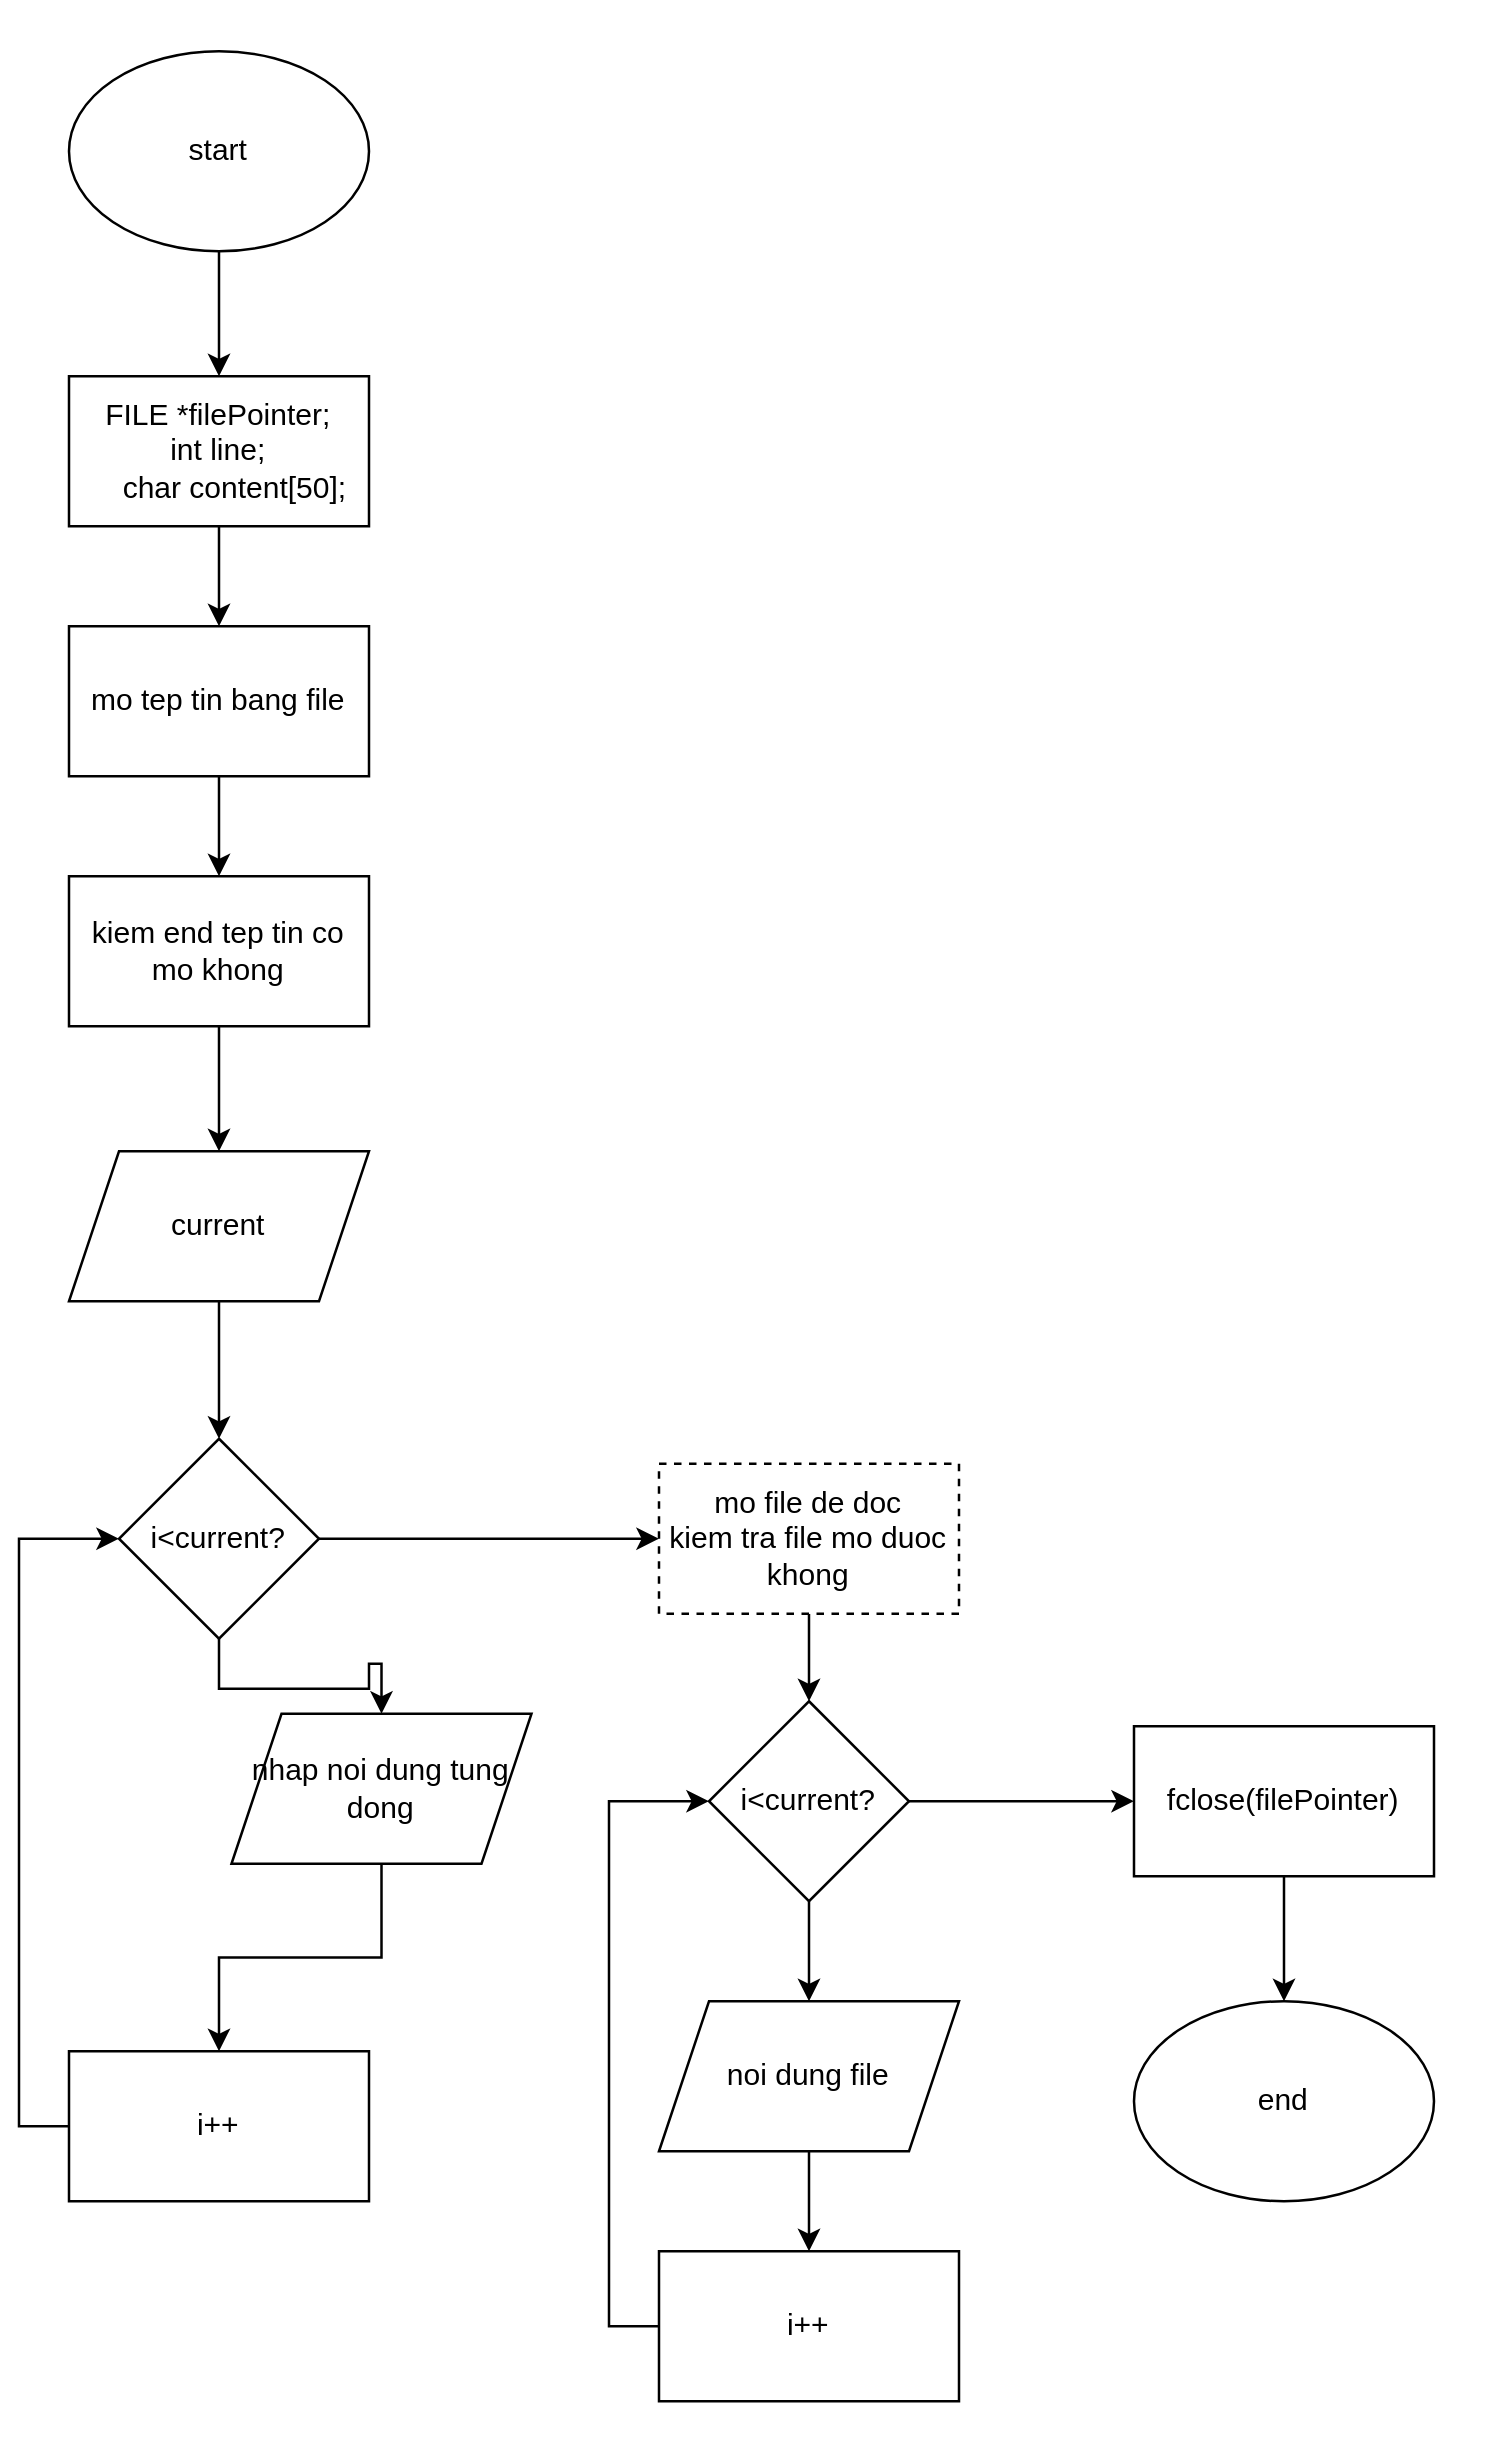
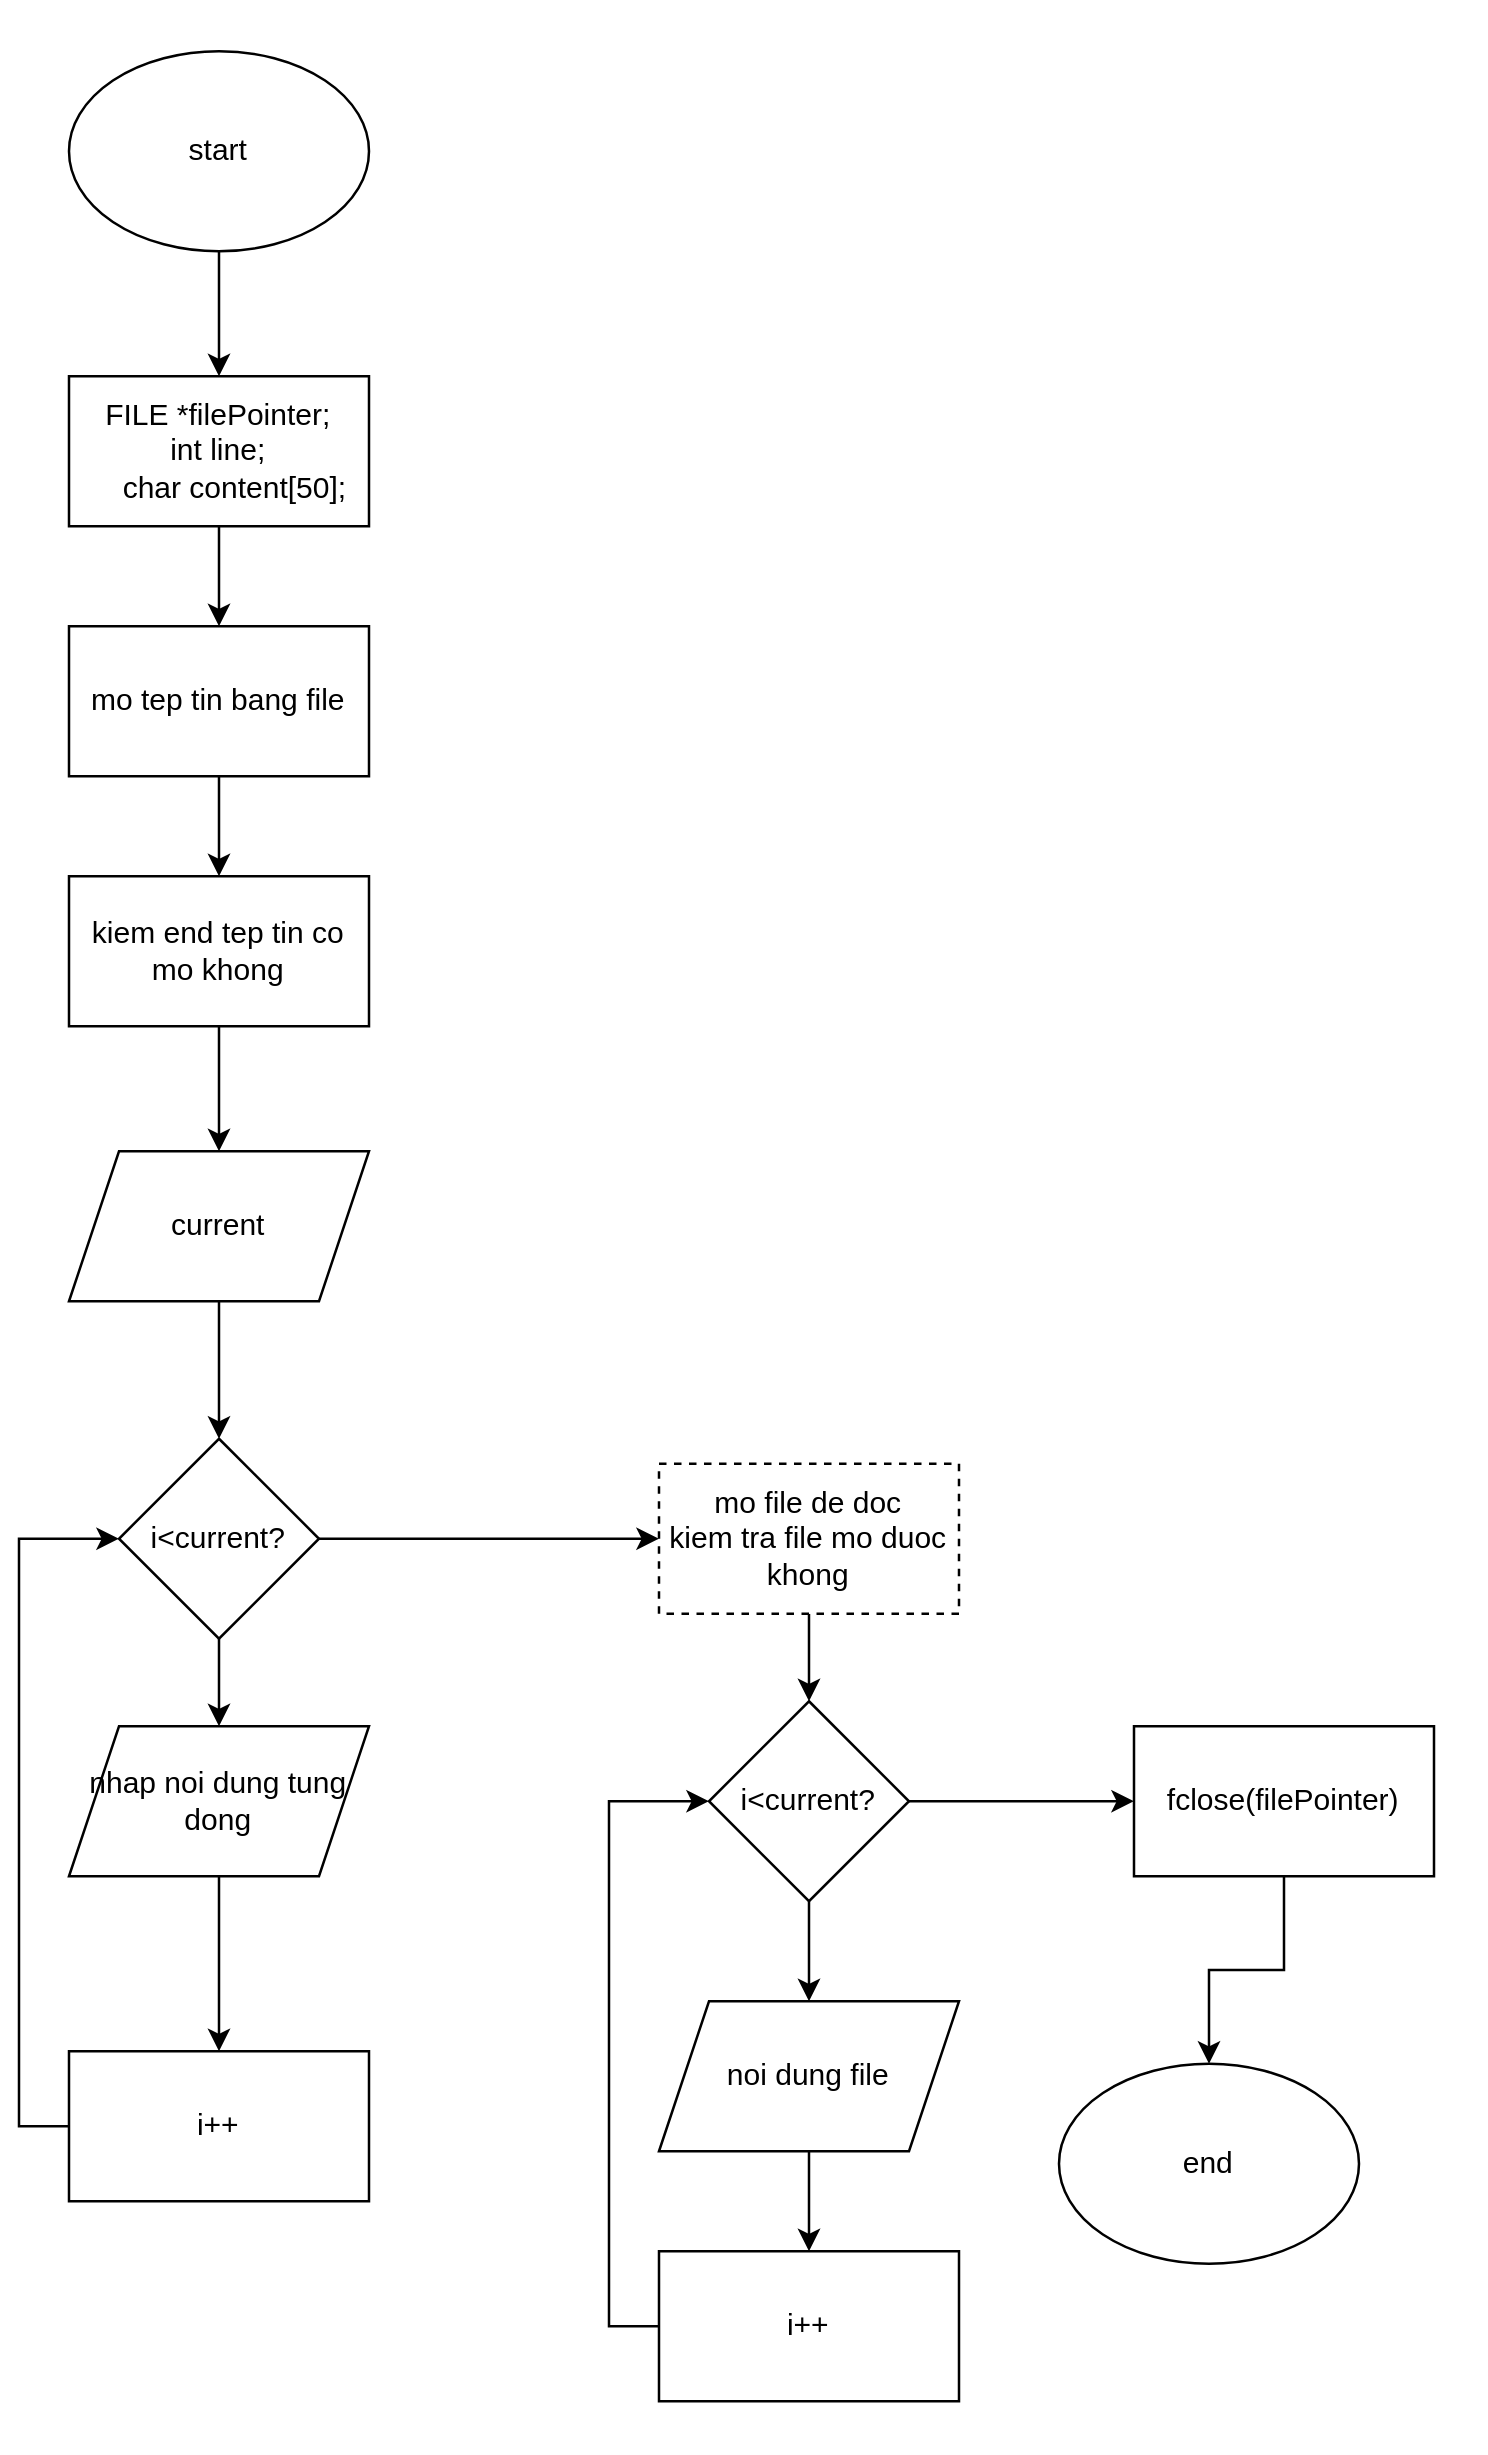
(381, 1789) -> (219, 1801)
(1284, 2101) -> (1209, 2164)
